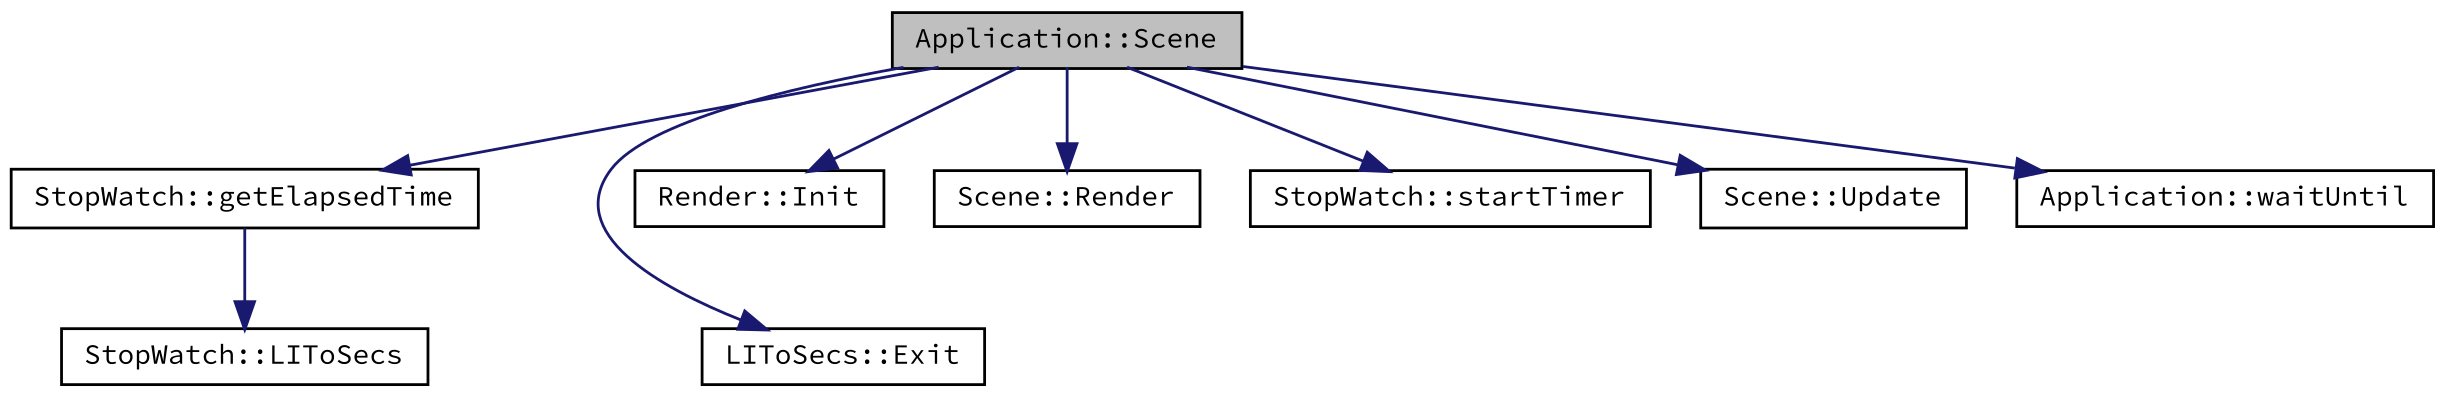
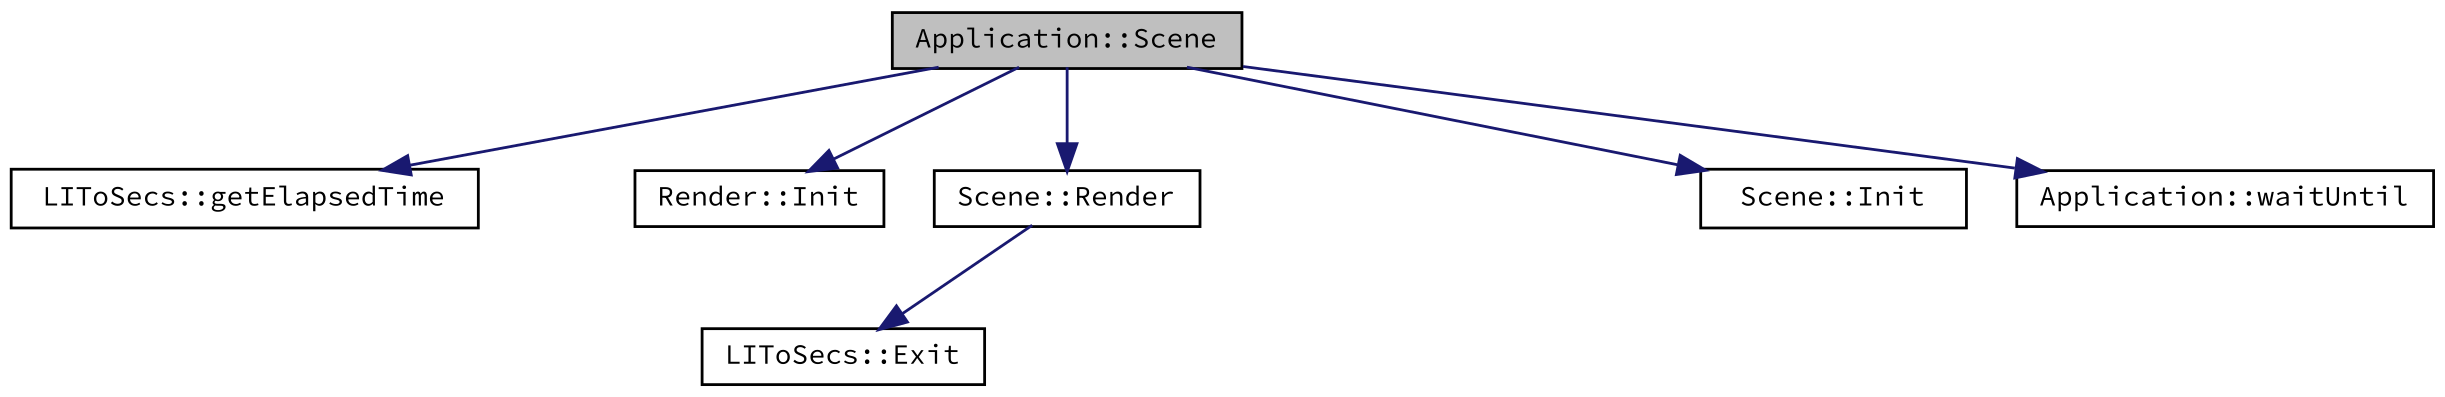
(644, 143) -> (967, 269)
(245, 199) -> (245, 199)
(1450, 199) -> none
(1834, 199) -> (1834, 199)
(245, 357) -> none
